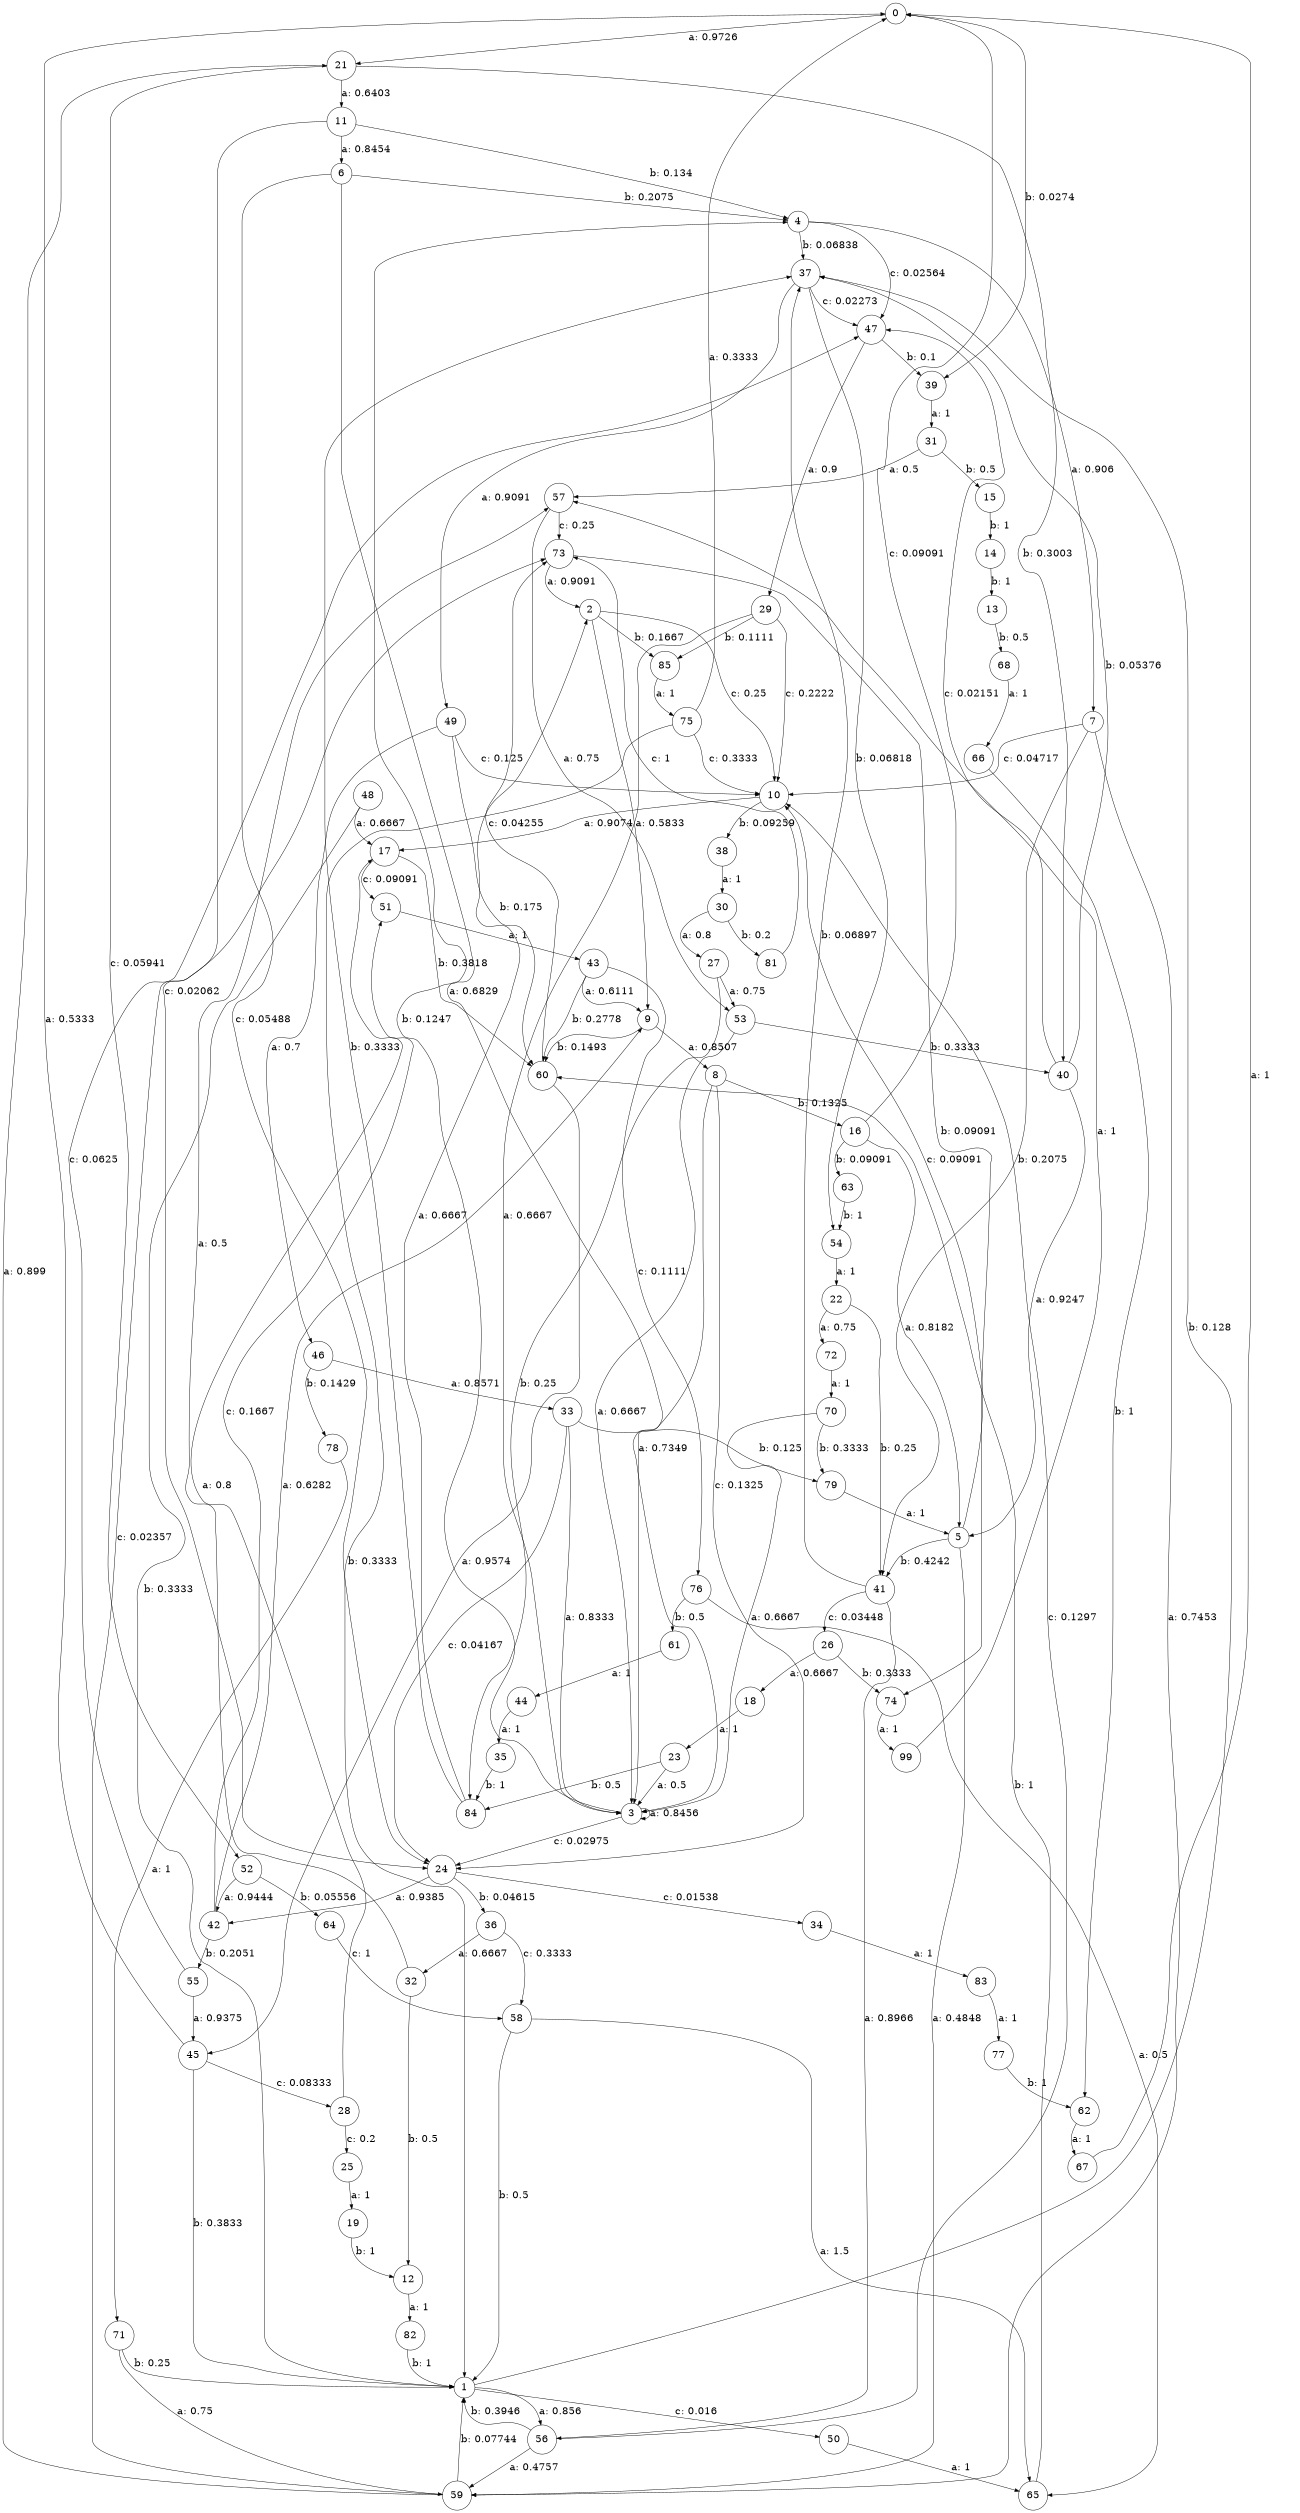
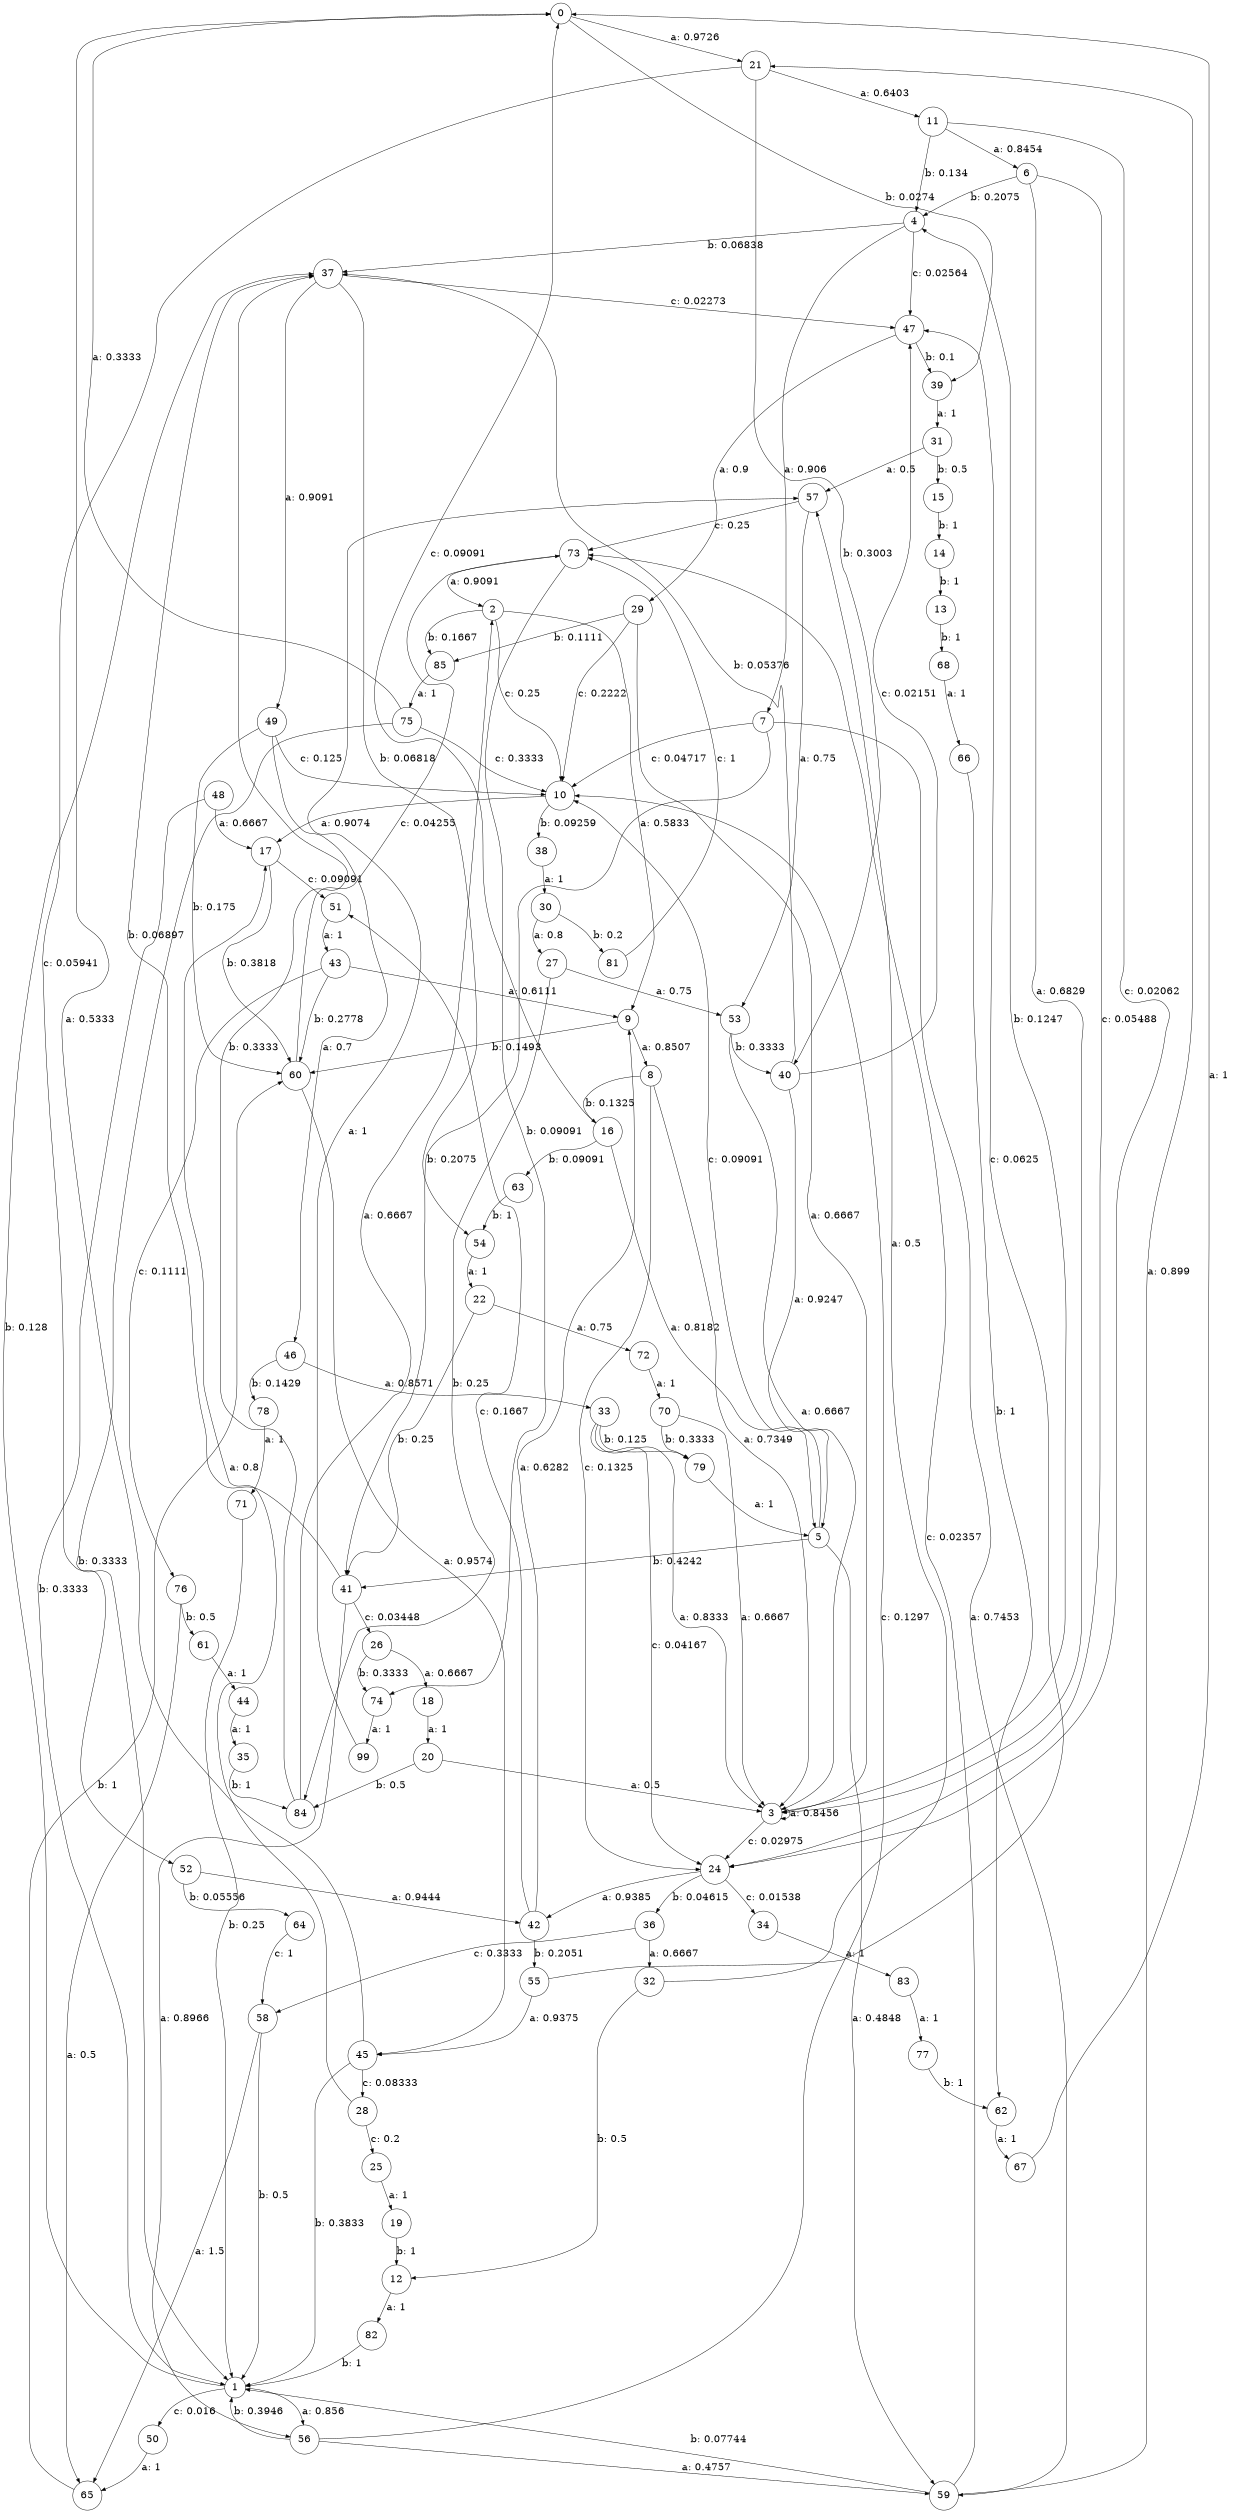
(1024, 638) -> (964, 638)
(675, 1758) -> (428, 1758)
(260, 2456) -> none
